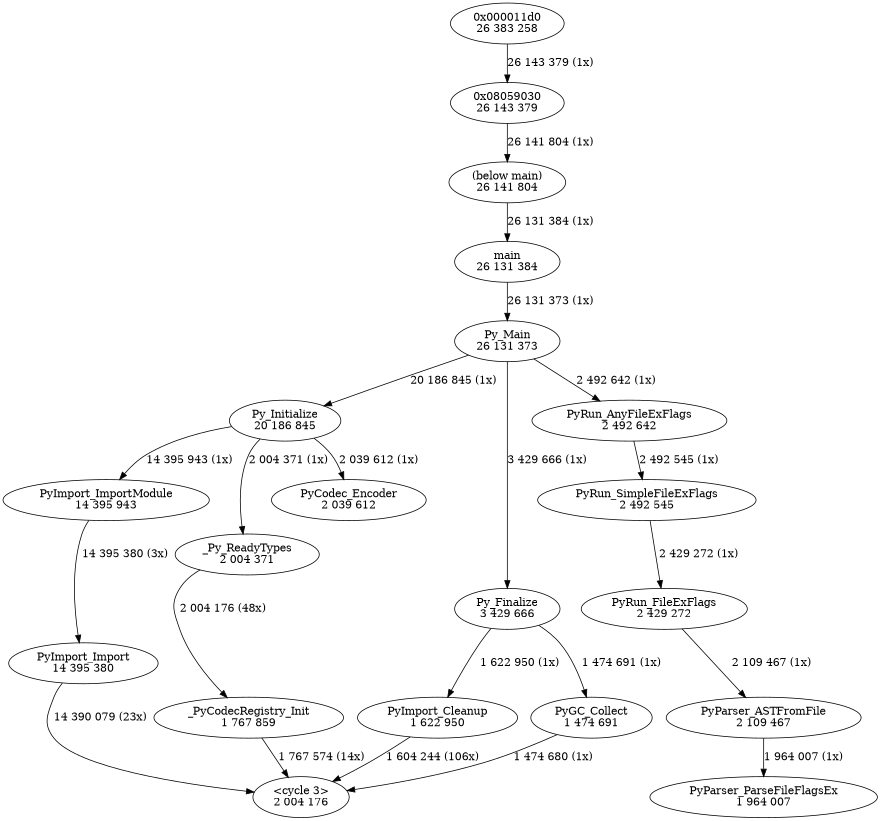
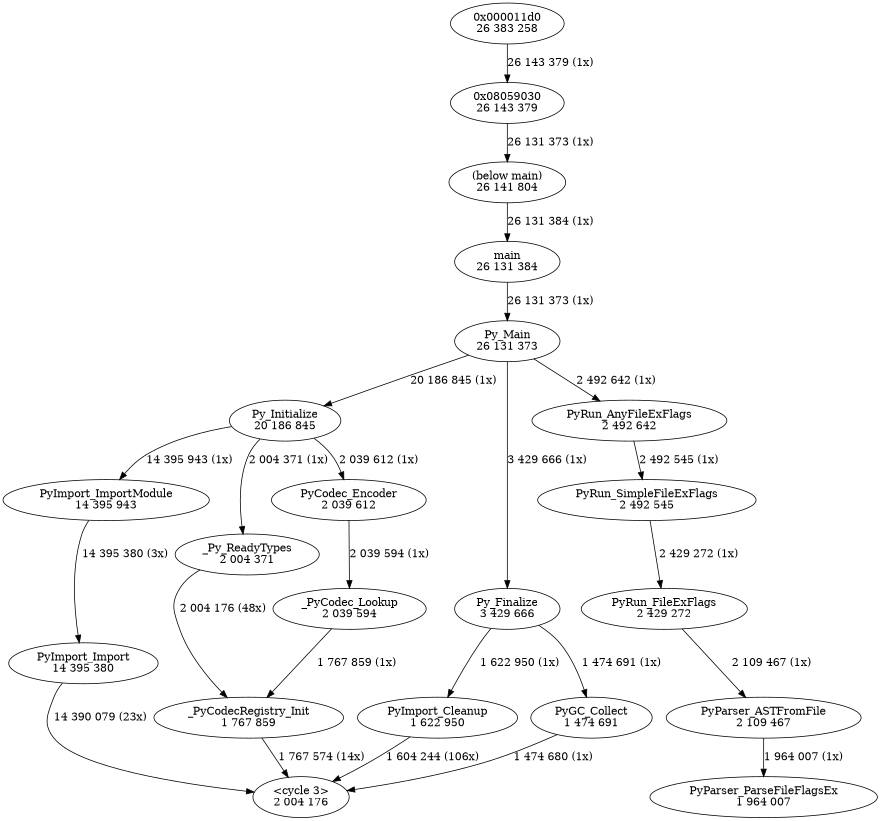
(551, 143) -> (551, 143)
none -> (350, 609)
